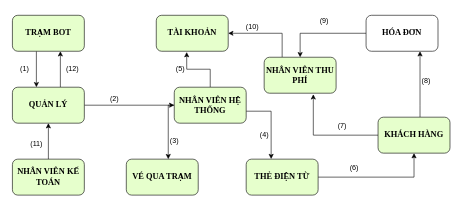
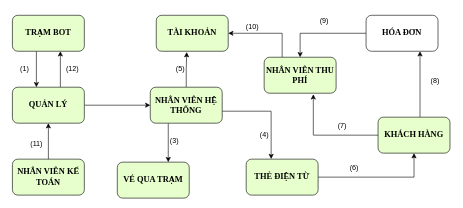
(426, 81) -> (435, 81)
(114, 99) -> none
(210, 105) -> (186, 105)
(162, 177) -> (153, 180)
